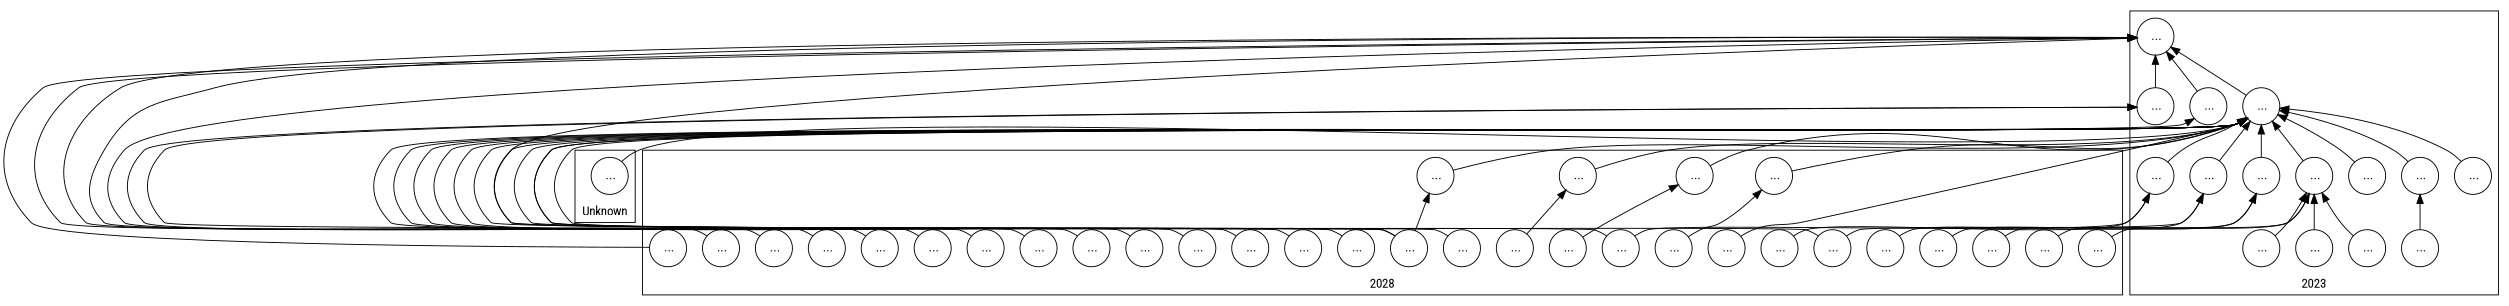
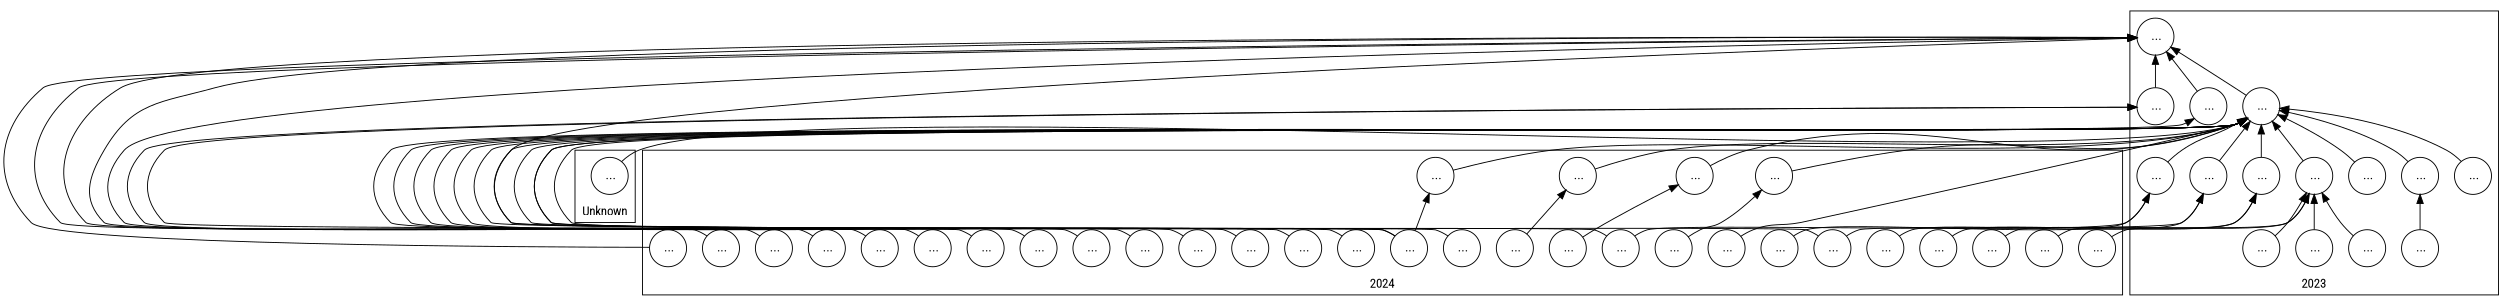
(1383, 284) -> (1383, 284)
